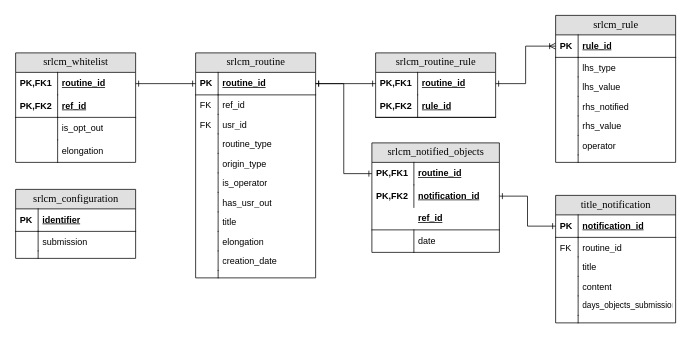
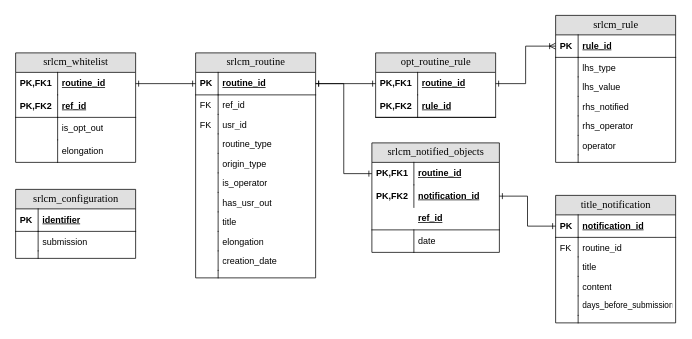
(436, 63) -> (436, 63)
(604, 127) -> (613, 127)
(627, 311) -> (627, 311)
